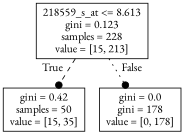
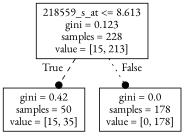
(140, 110) -> (140, 110)
